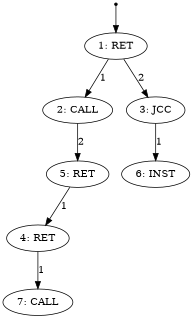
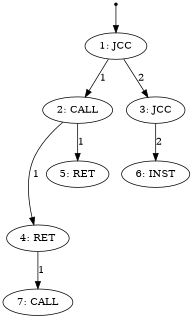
(116, 46) -> (116, 46)
(81, 142) -> (81, 142)
(159, 142) -> (159, 142)
(60, 203) -> (32, 165)
